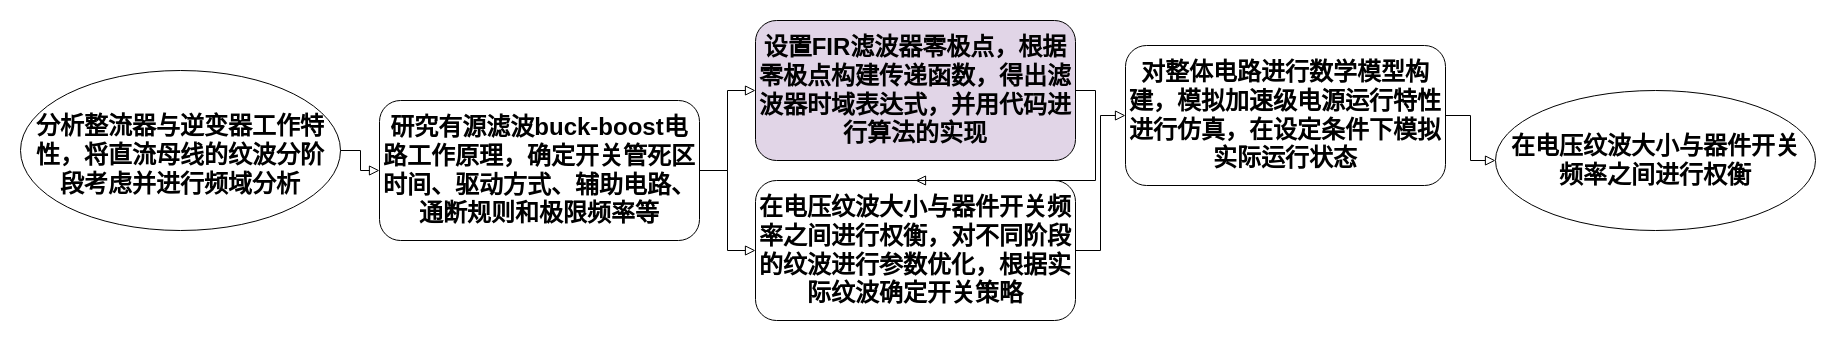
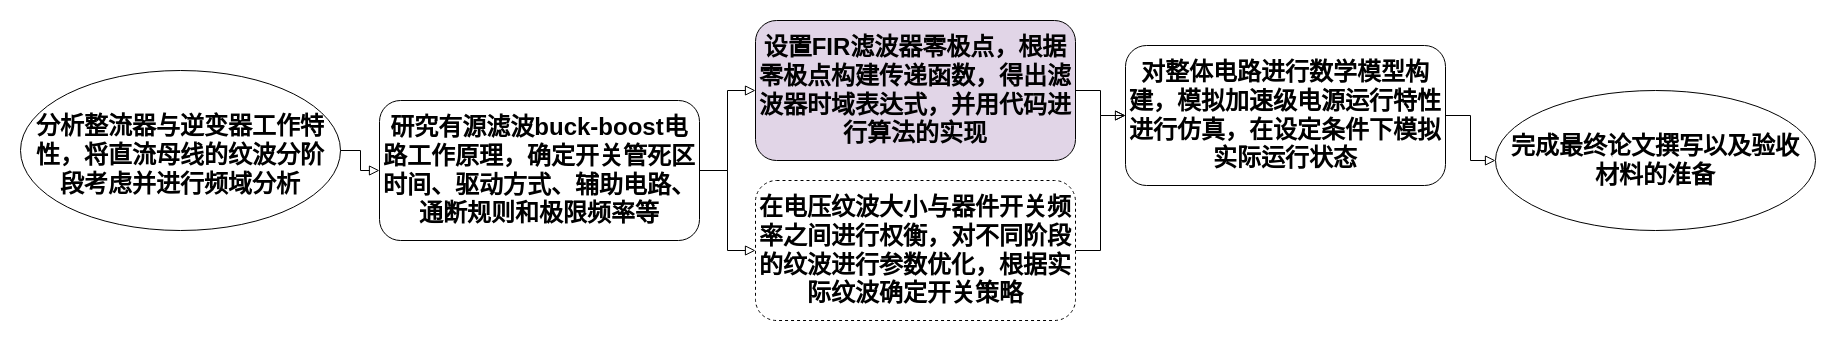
(1656, 161) -> (1656, 161)
(1057, 181) -> (1101, 98)
(916, 251) -> (916, 251)
(1076, 251) -> (1119, 116)
